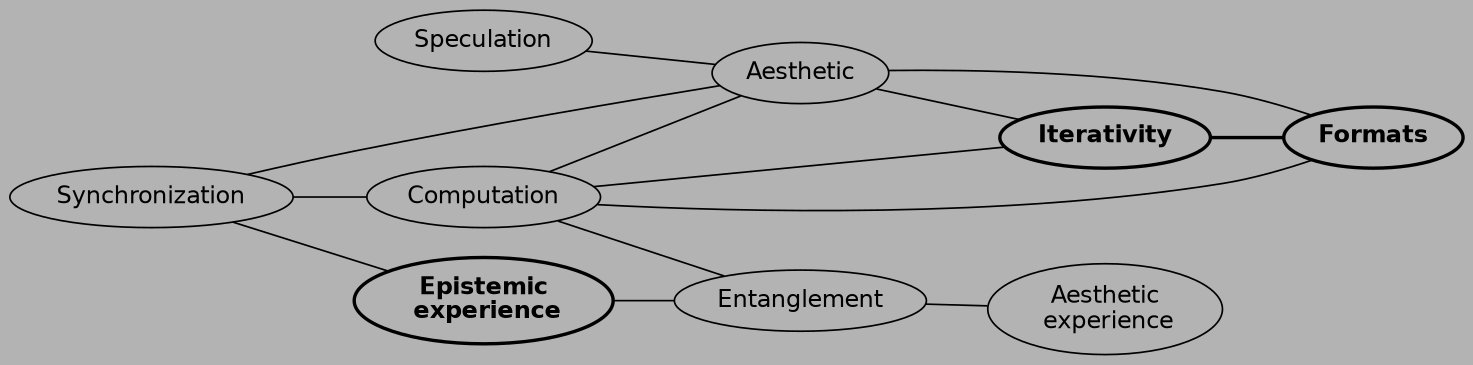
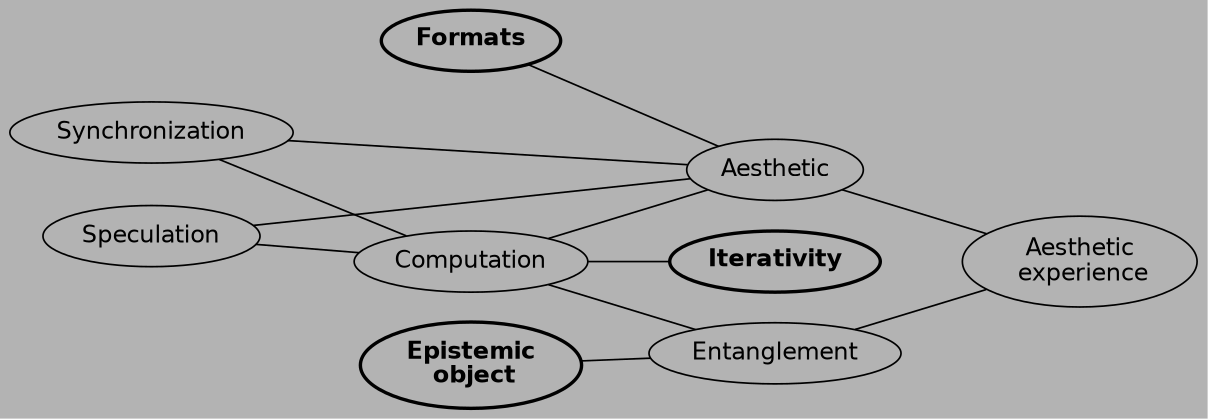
(948, 104) -> (914, 212)
(1247, 138) -> none
(957, 208) -> (307, 249)
(311, 247) -> none
(484, 311) -> (471, 375)
